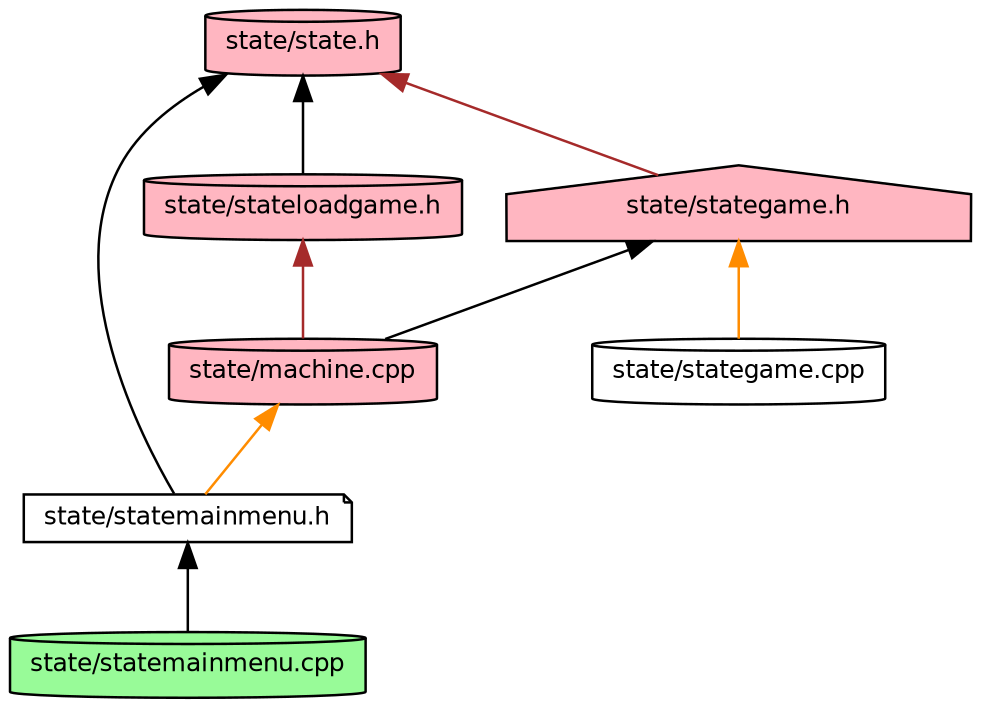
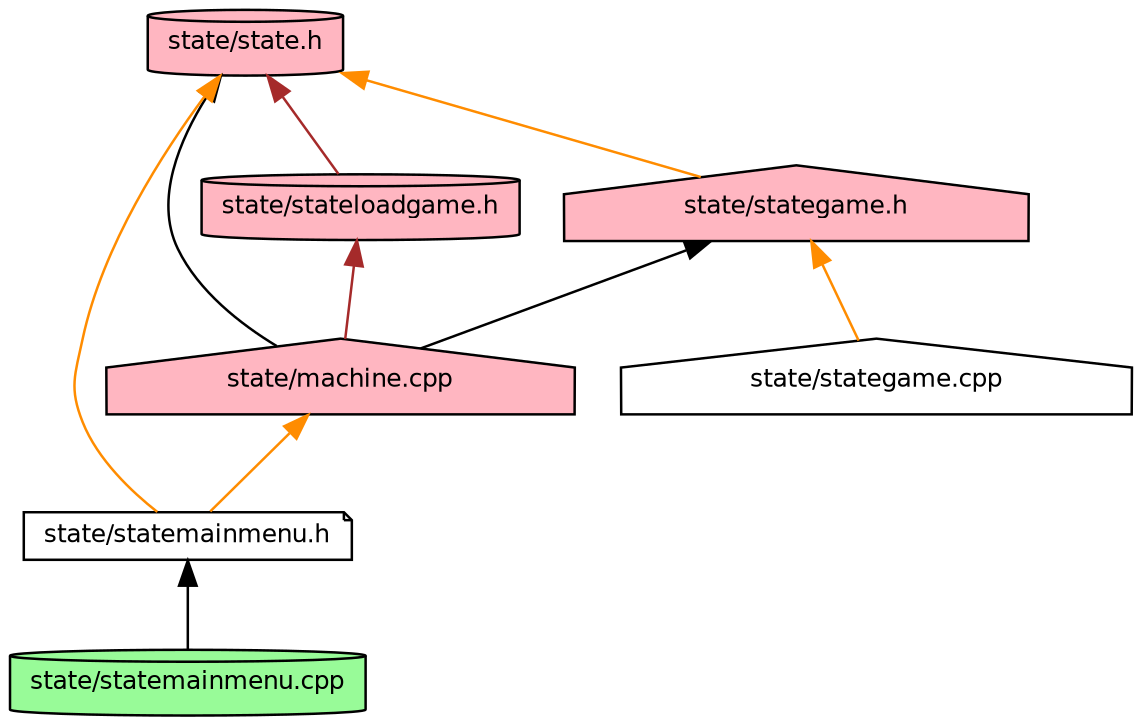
(532, 129) -> (534, 129)
(303, 138) -> (311, 135)
none -> (174, 239)
(100, 277) -> (92, 305)
(303, 372) -> (341, 381)
(739, 372) -> (876, 381)
